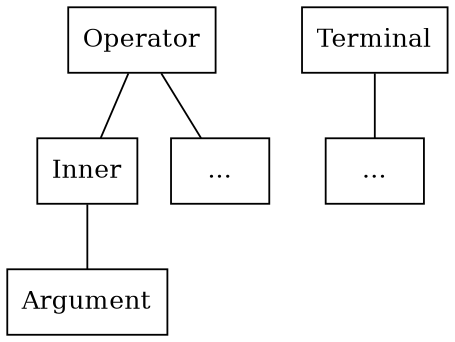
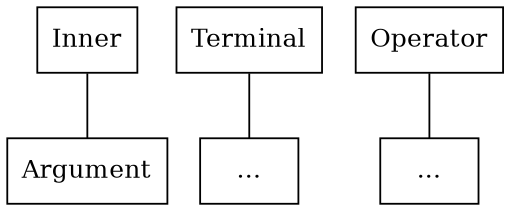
(115, 106) -> none
